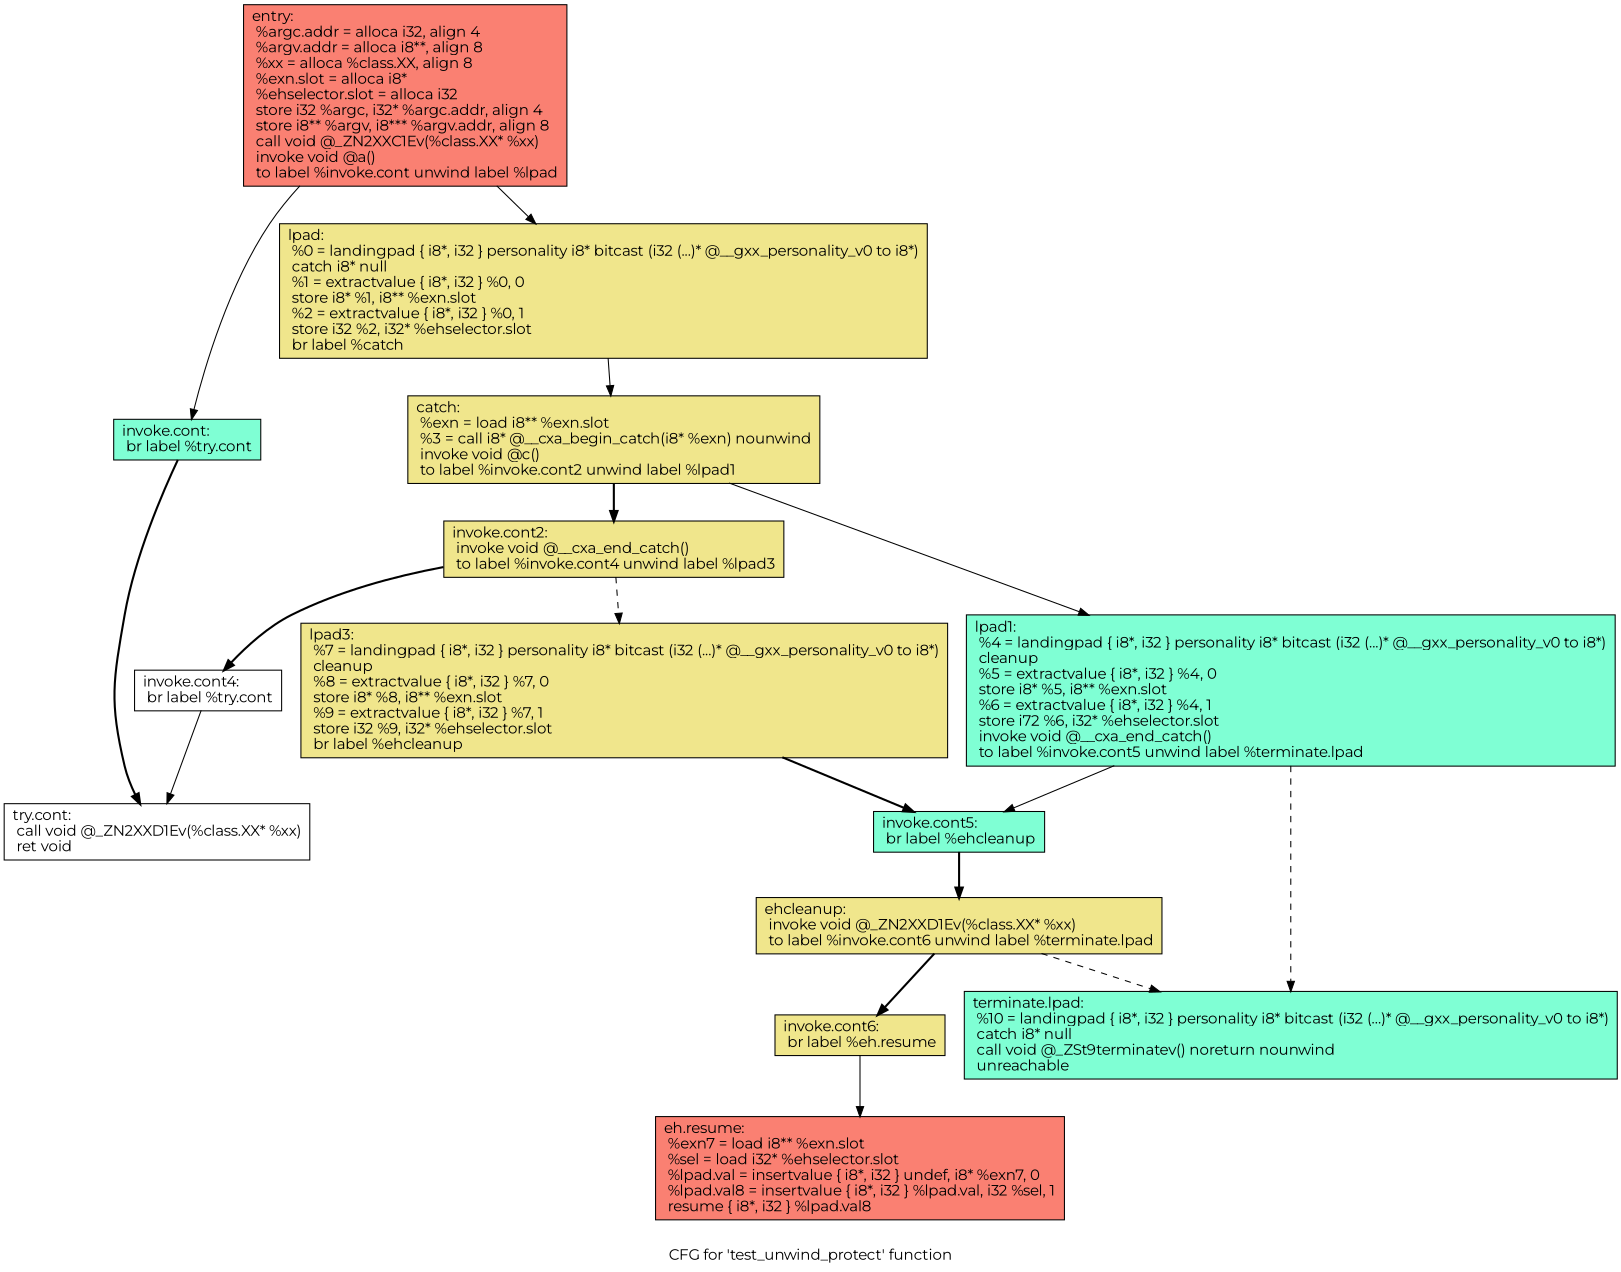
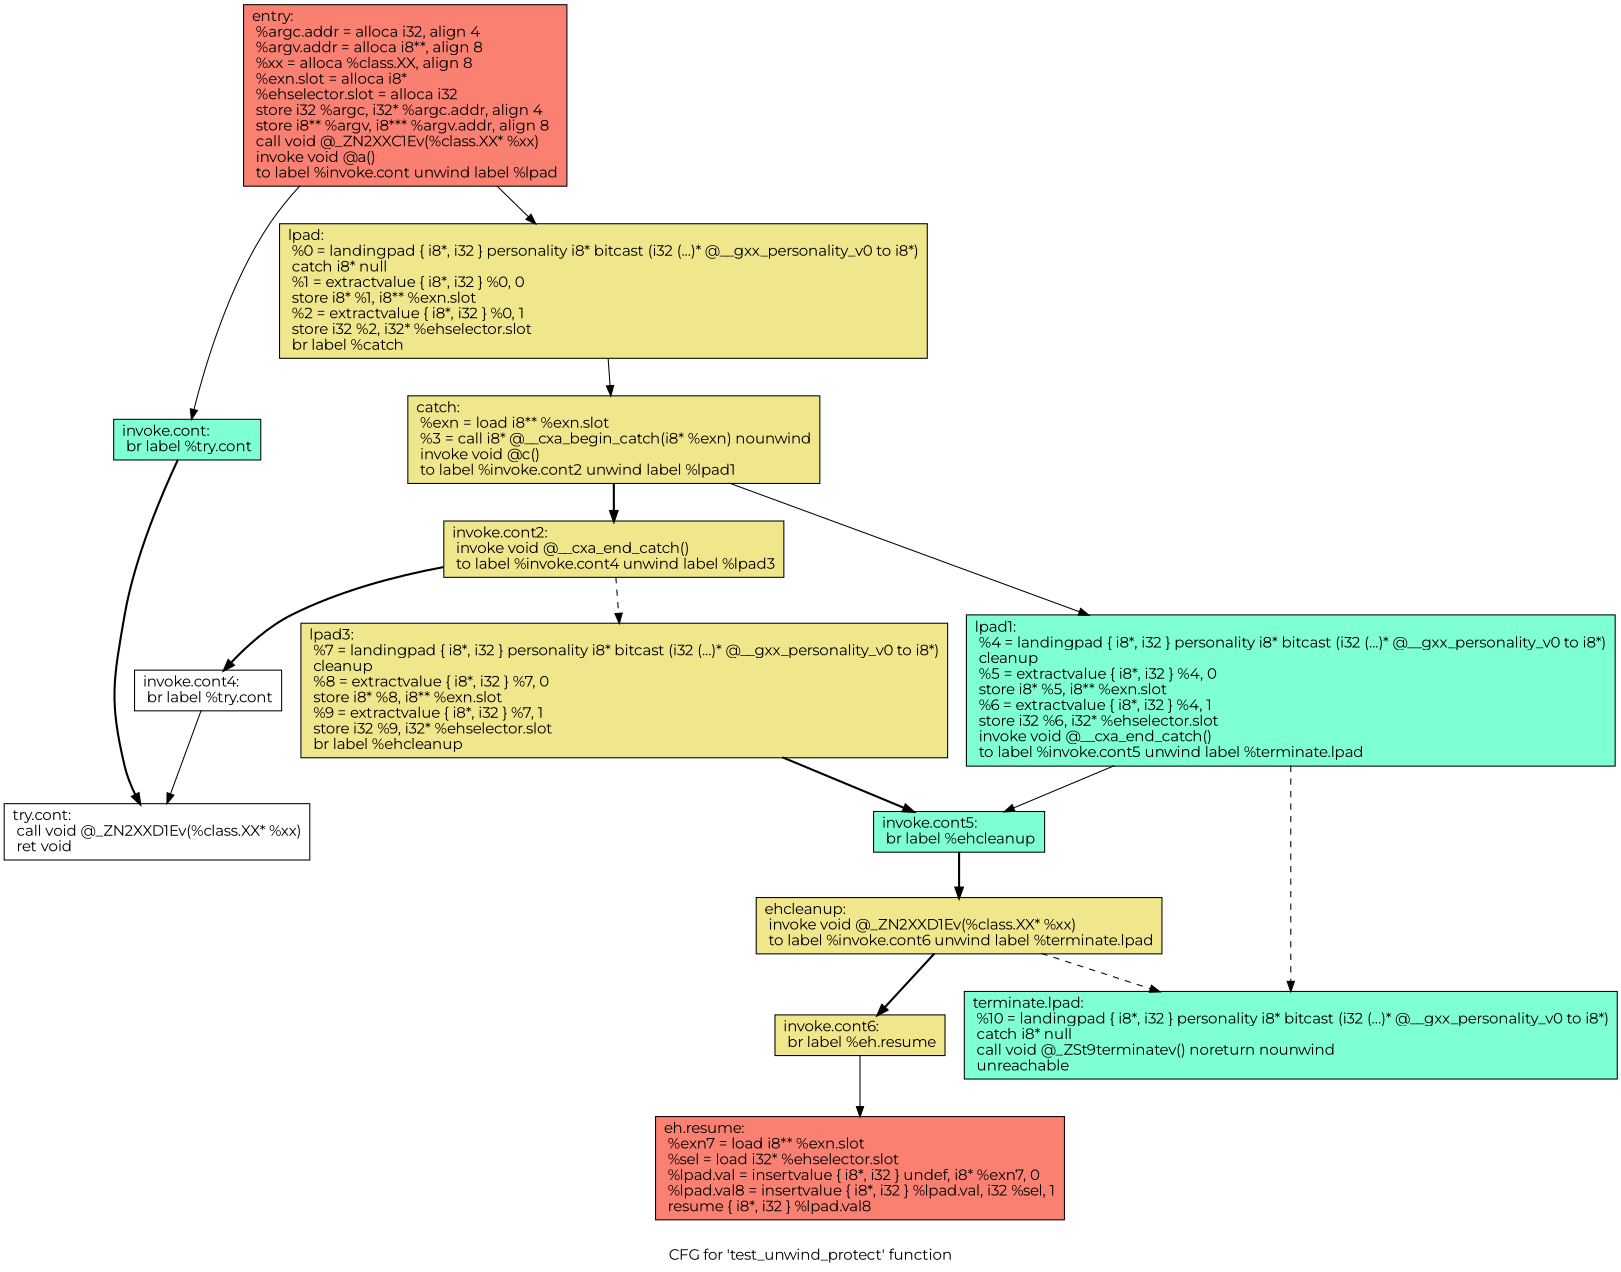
(1097, 721) -> (1097, 721)
